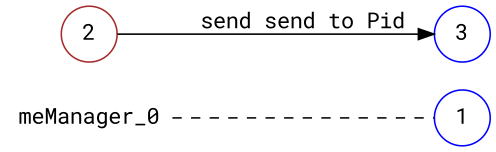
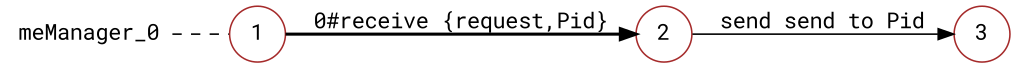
none -> (453, 34)
(462, 34) -> (982, 34)
(462, 118) -> (258, 34)
